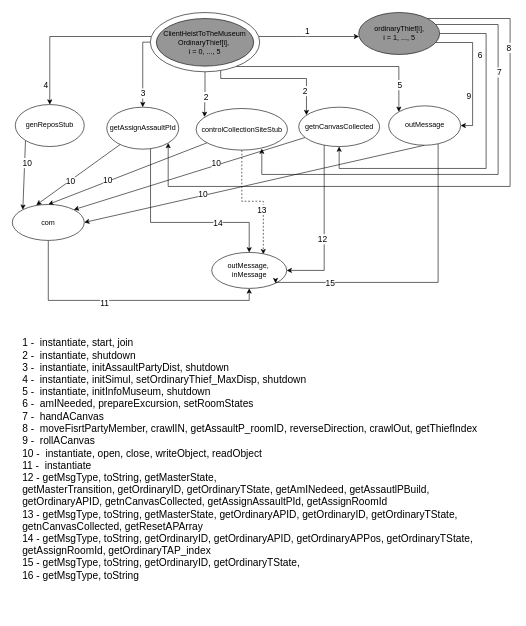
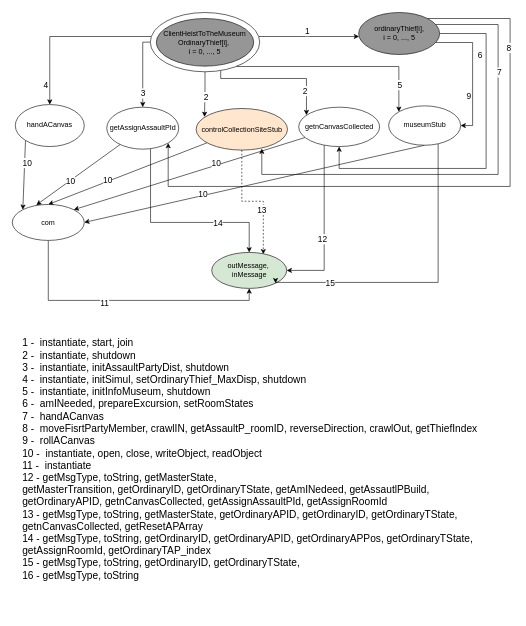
(400, 33) -> (400, 33)
(50, 125) -> (50, 125)
(425, 125) -> (425, 125)
(242, 129) -> (242, 129)
(249, 270) -> (249, 270)
